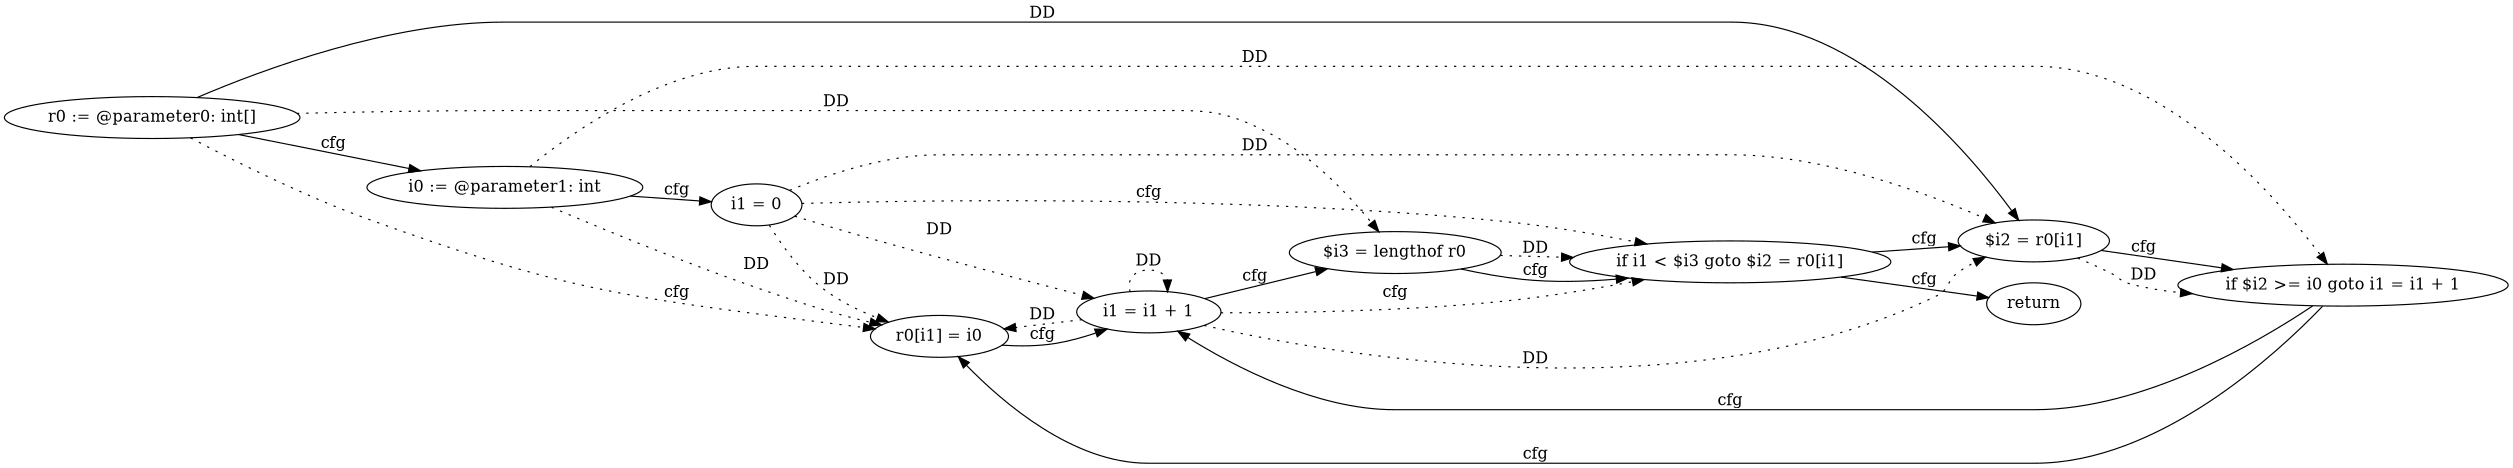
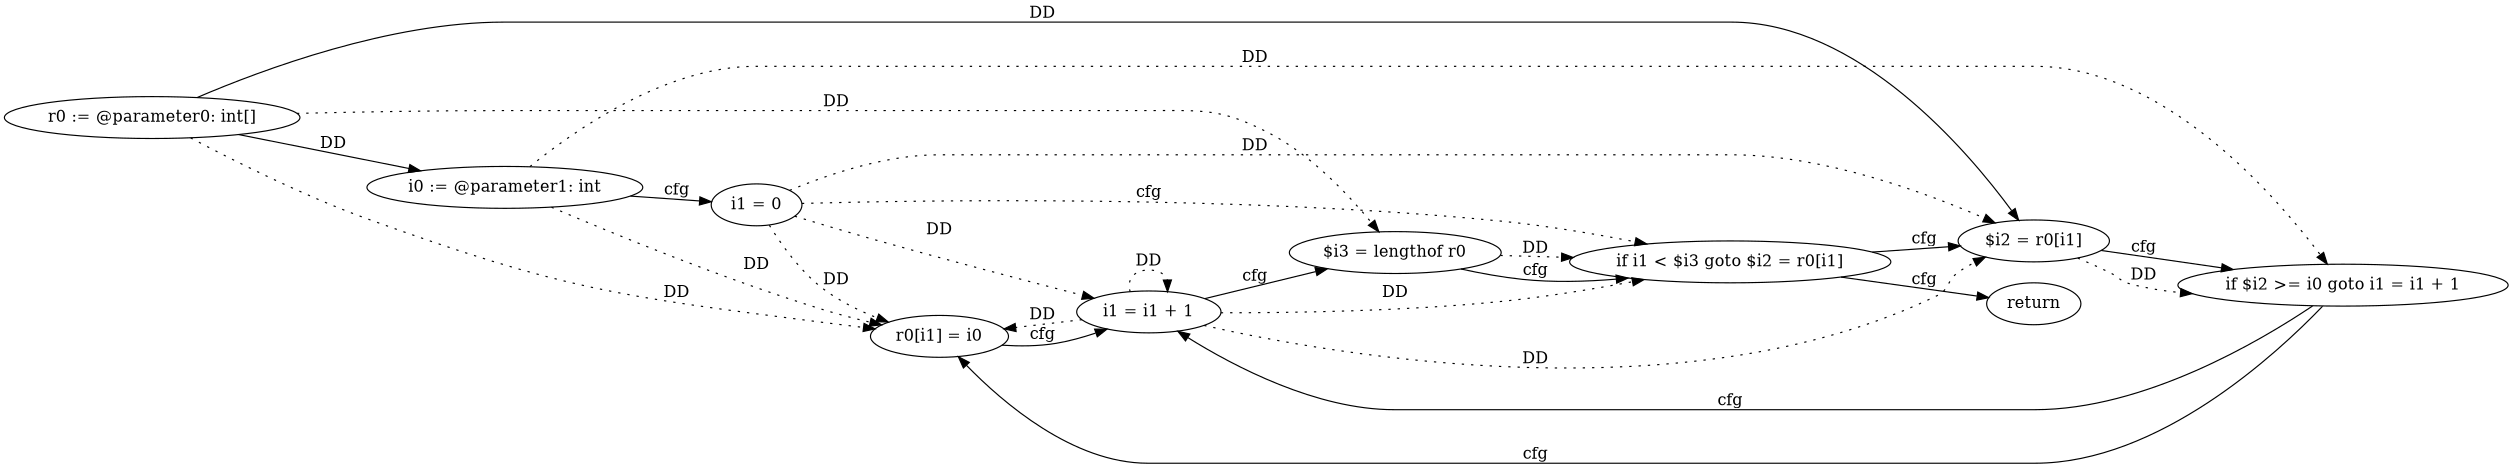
(333, 144) -> (333, 144)
(677, 293) -> (677, 293)
(1395, 293) -> (1395, 293)
